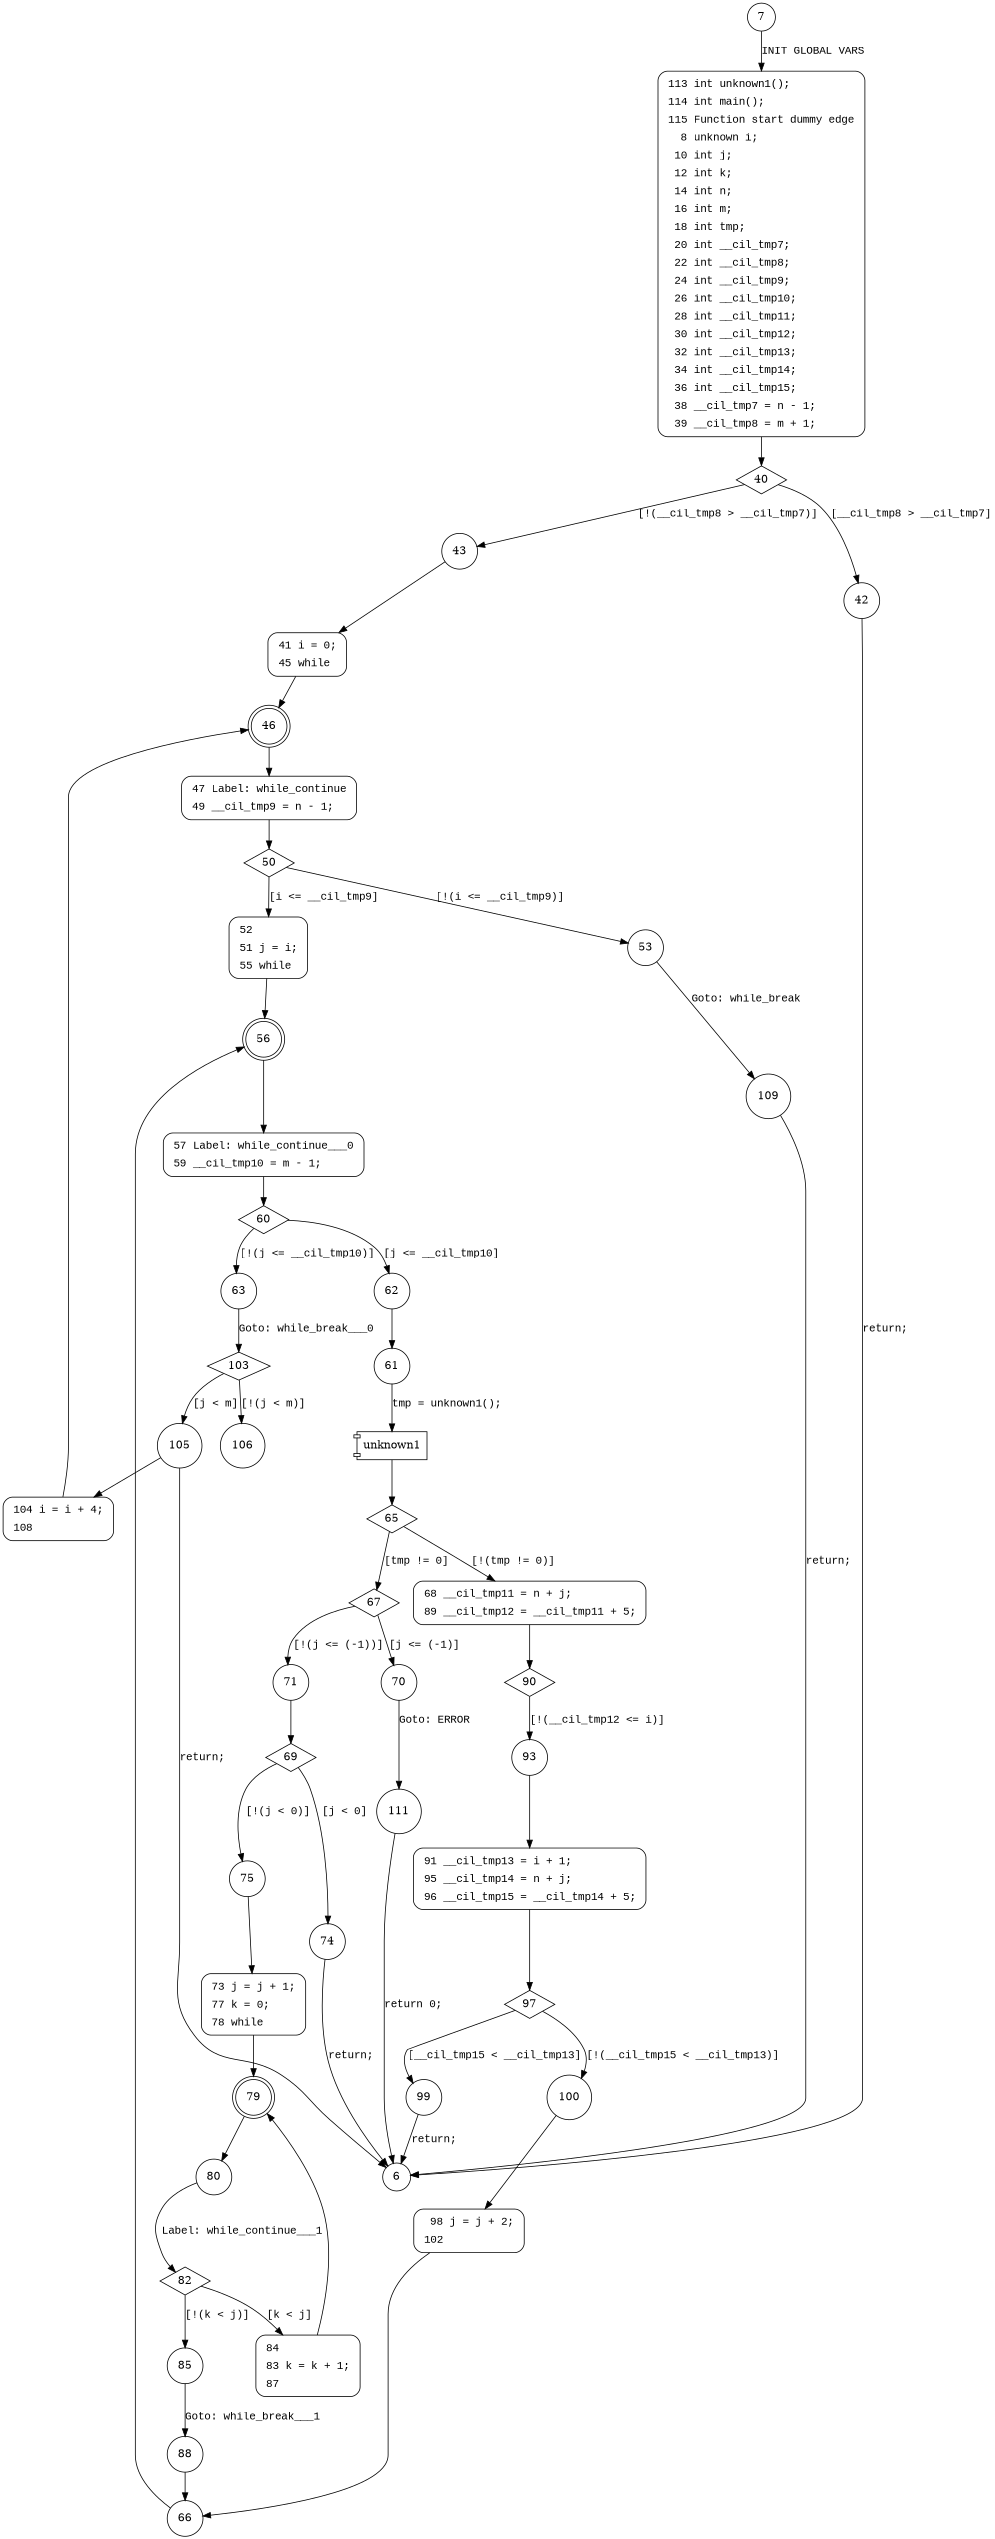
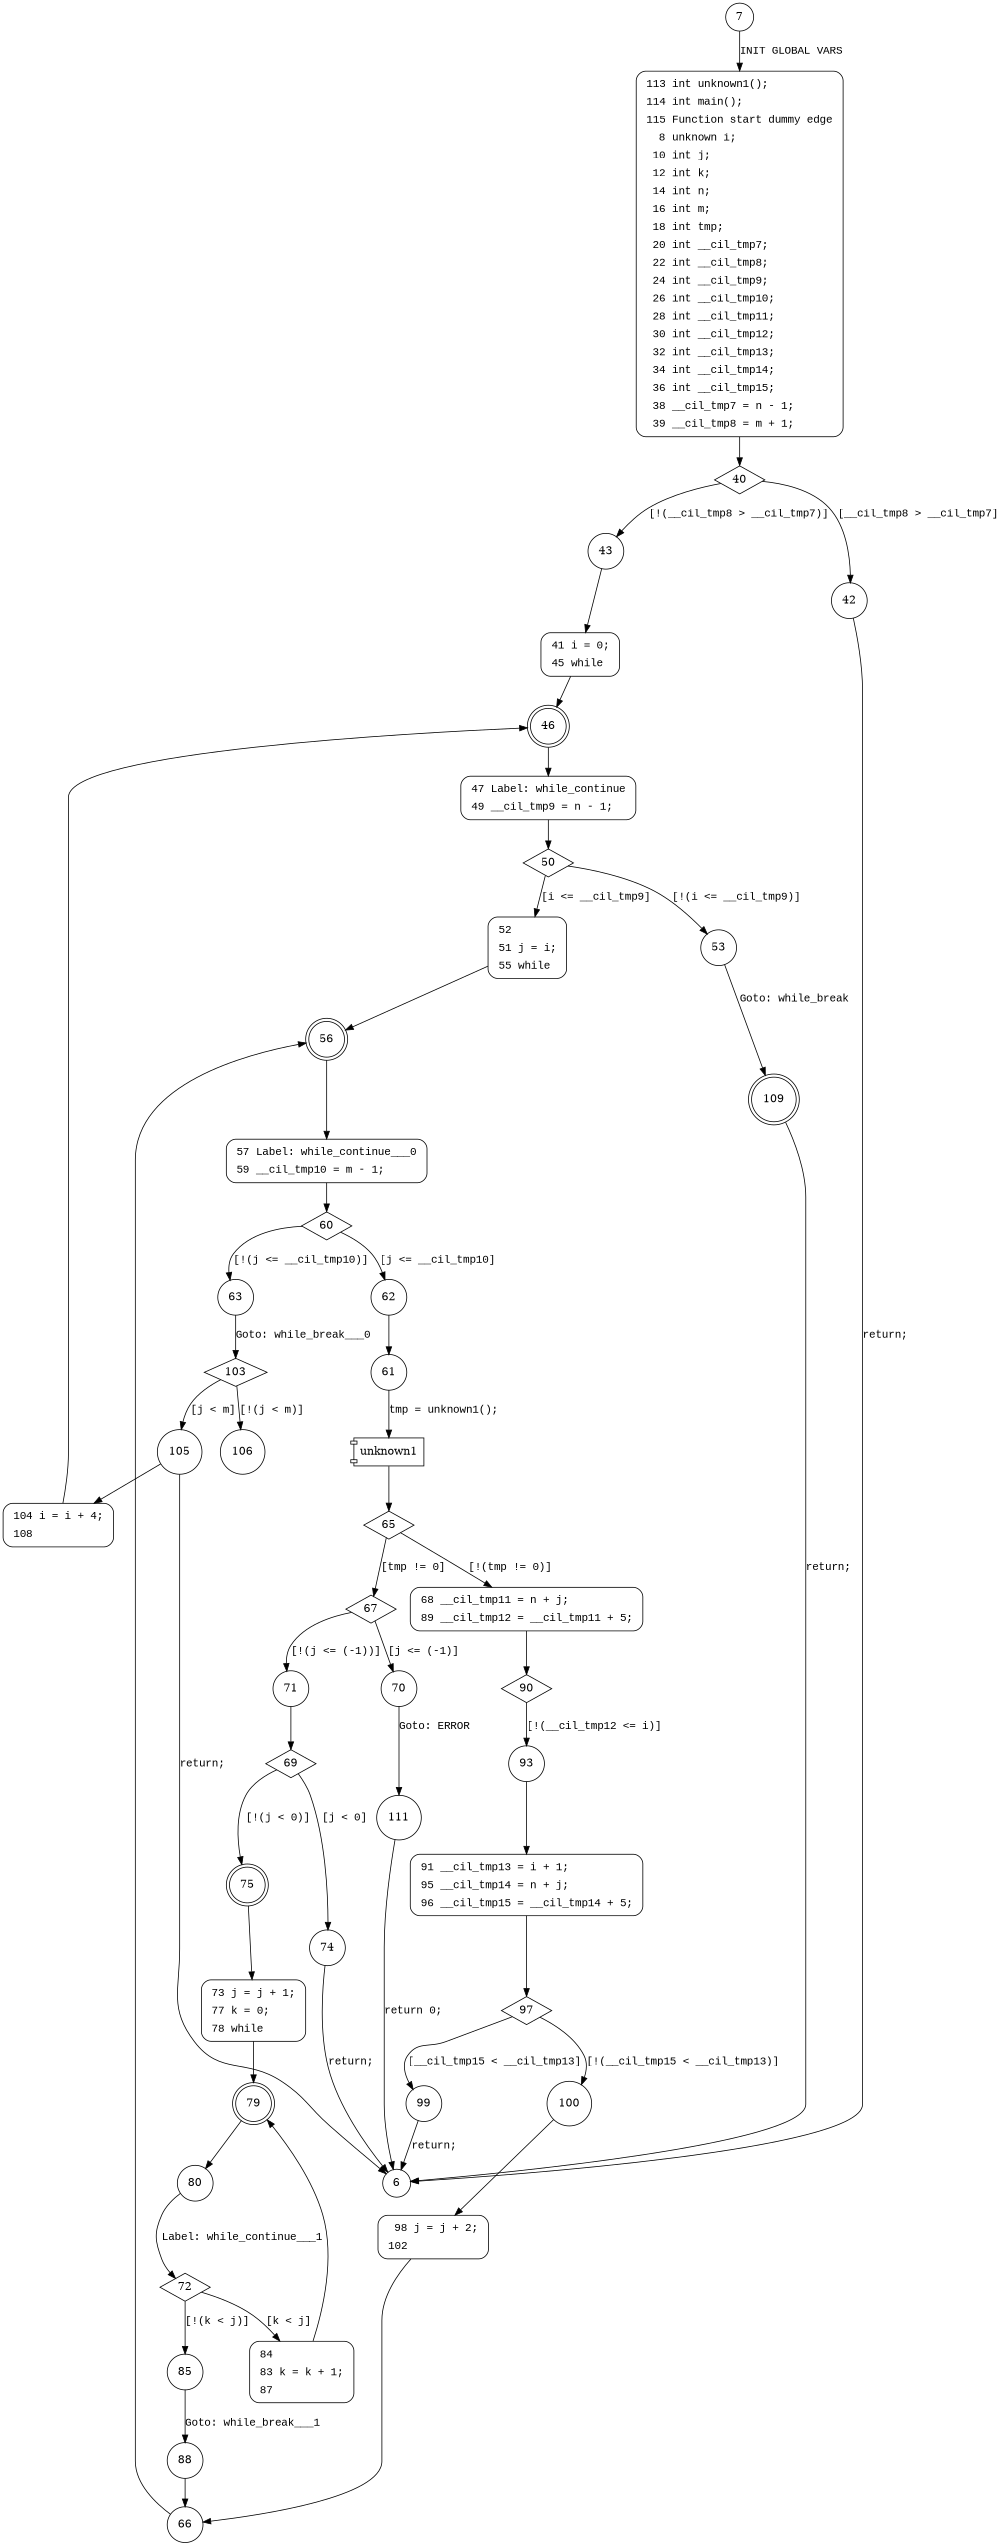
(768, 1096) -> (774, 1099)
(247, 1879) -> (247, 1885)
(185, 2281) -> (185, 2287)
